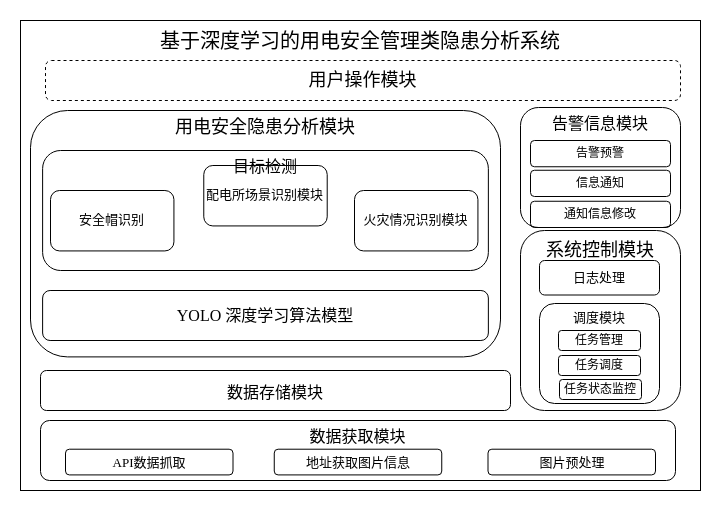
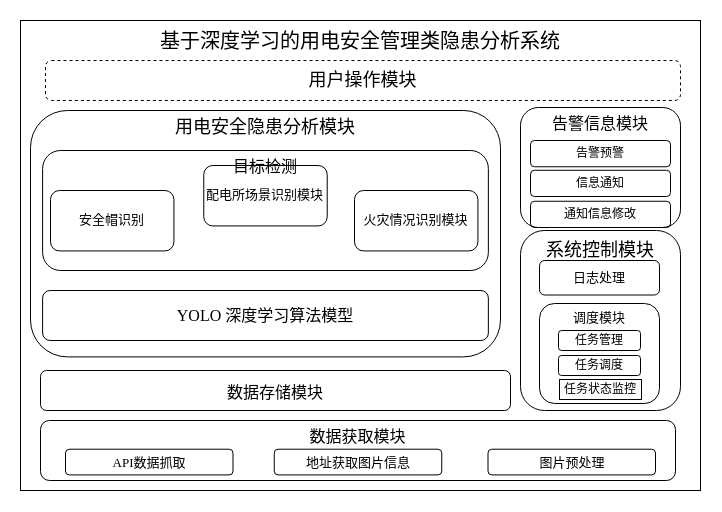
(601, 390) -> (601, 390)
